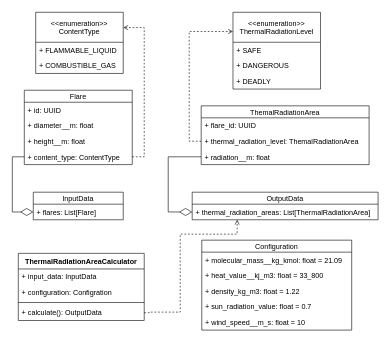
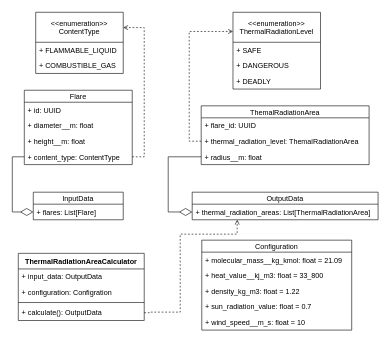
(241, 157) -> (236, 157)
(64, 277) -> (66, 277)
